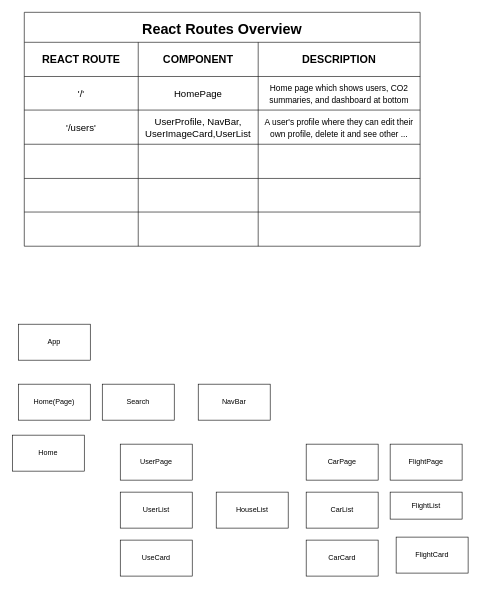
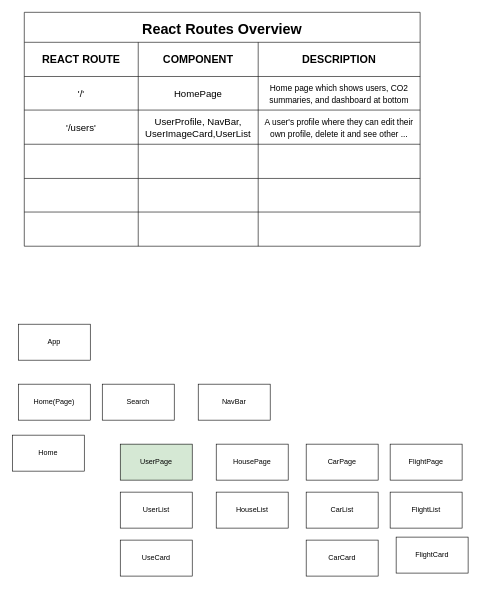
(156, 462) -> (156, 462)
none -> (252, 462)
(426, 506) -> (426, 510)
